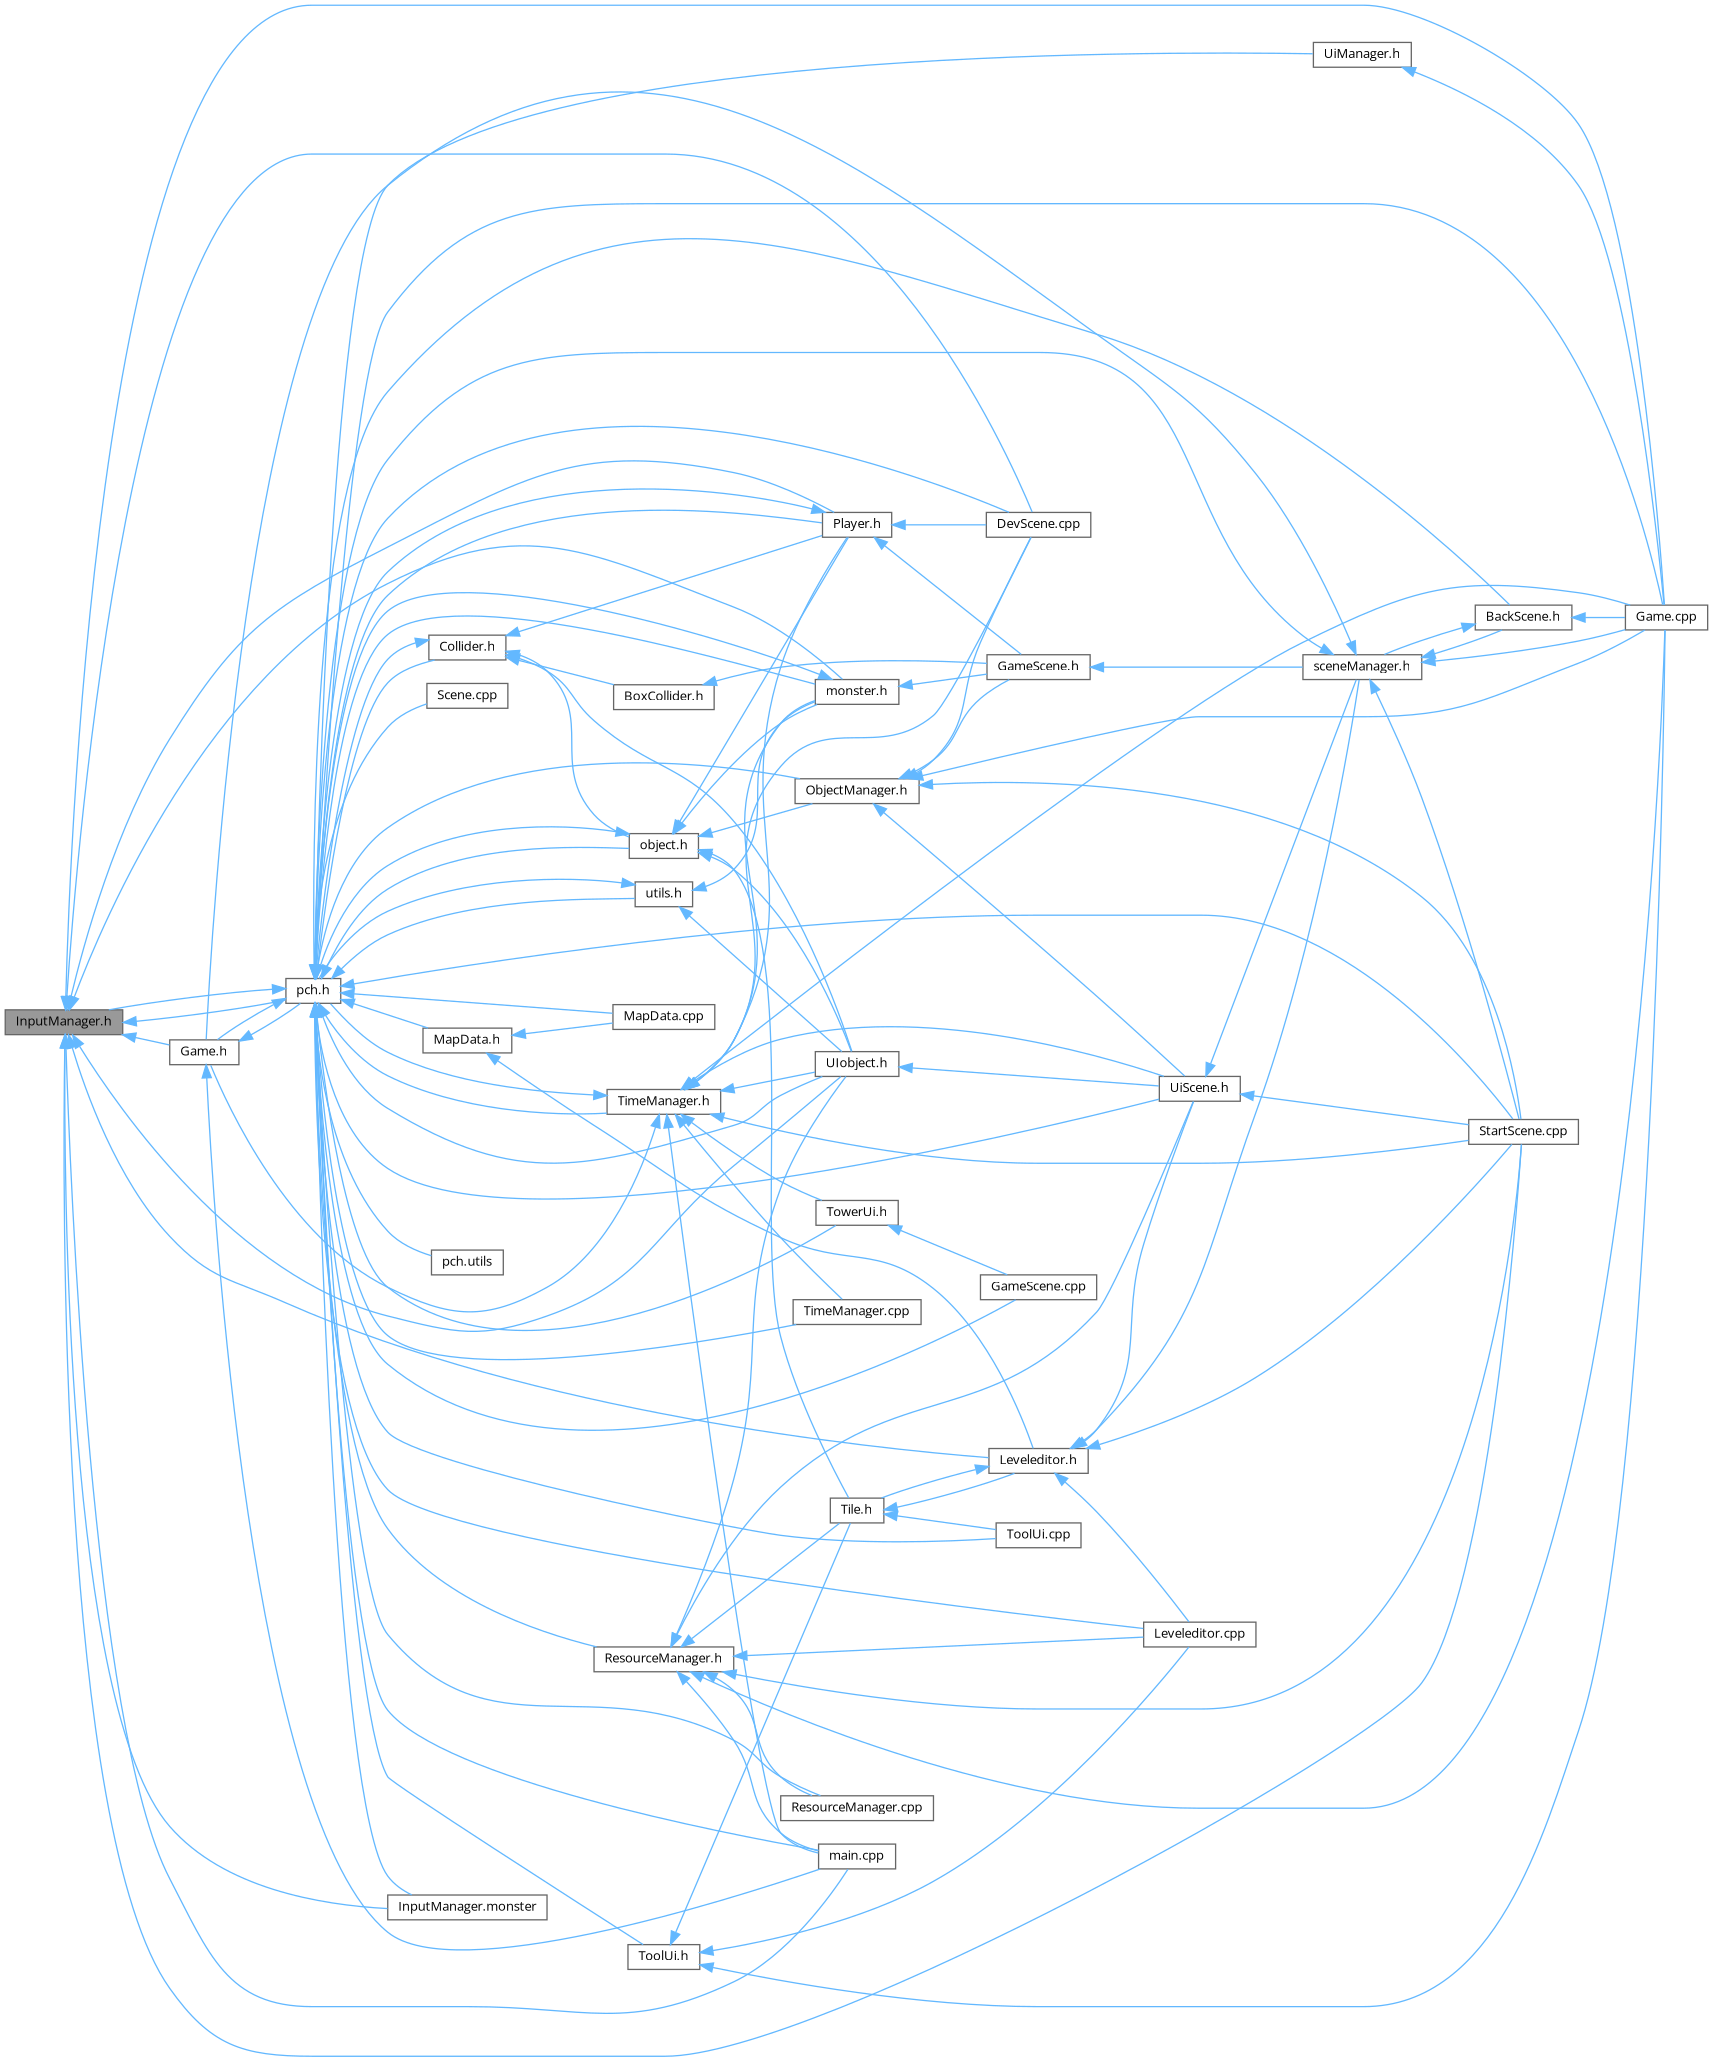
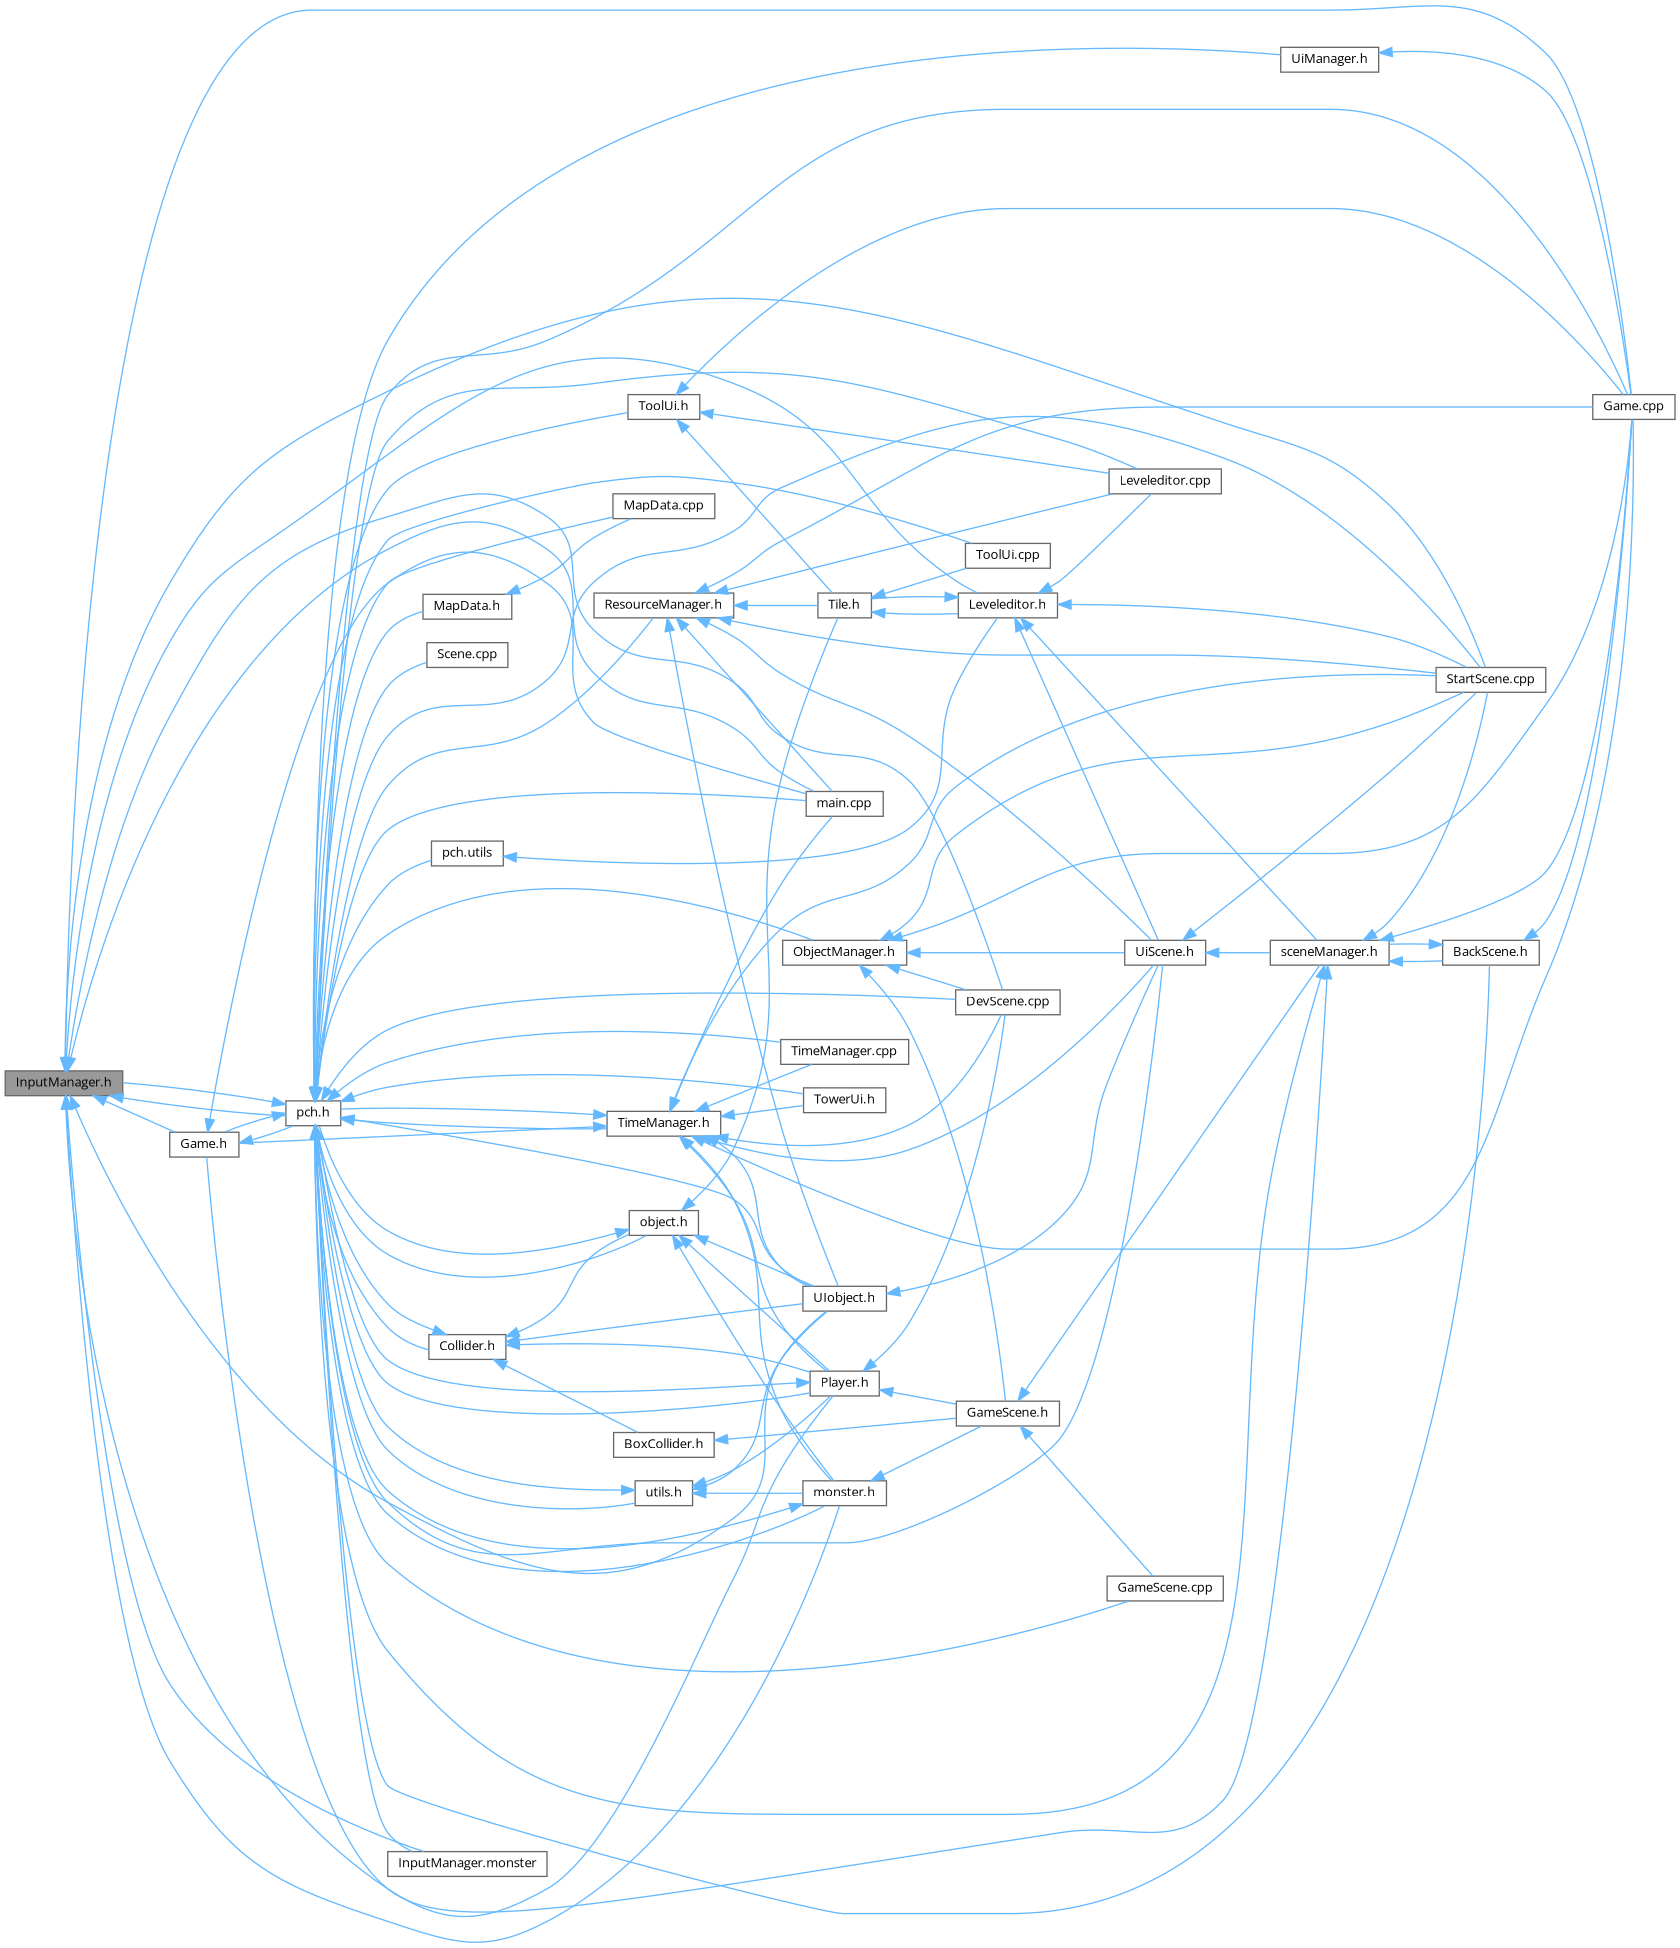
(775, 815) -> none
(758, 1227) -> (832, 854)
(954, 1253) -> (1091, 1506)
none -> (775, 1443)
(857, 1808) -> none
